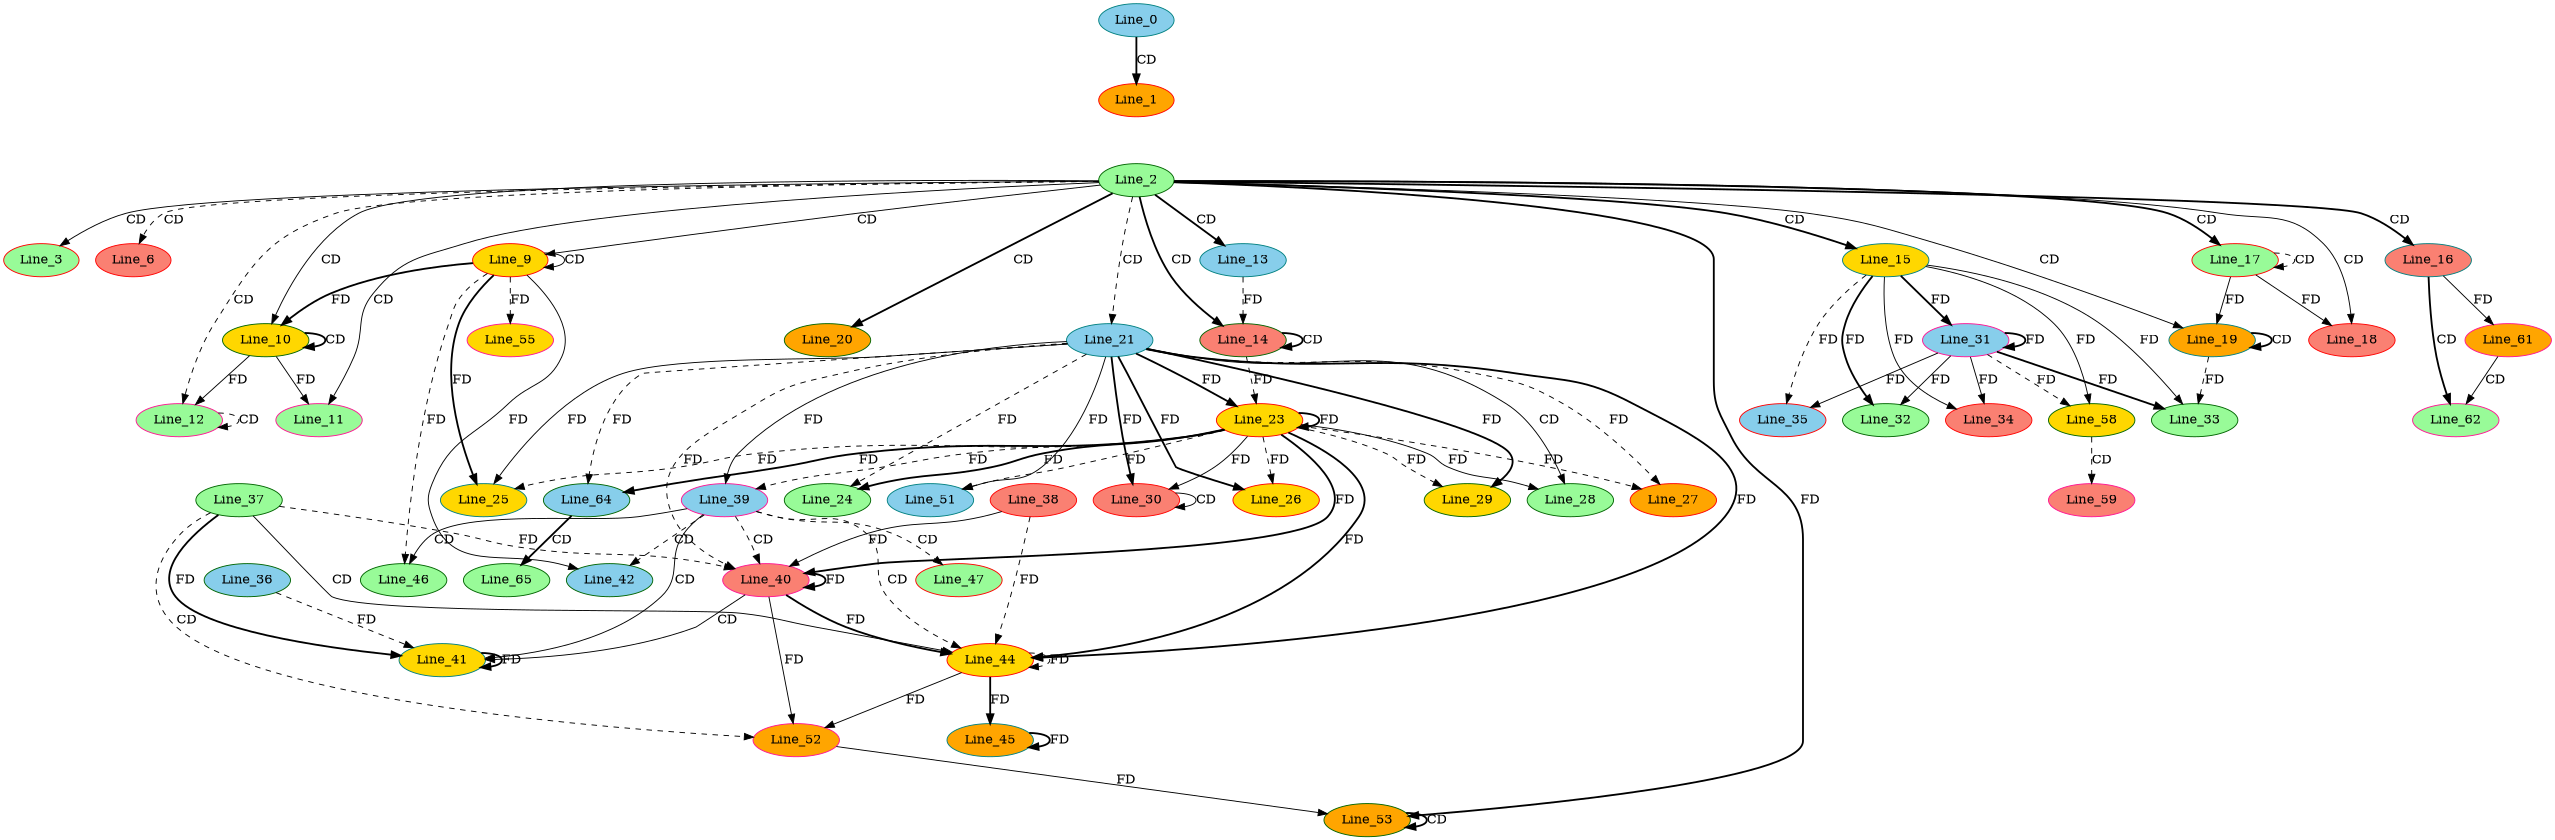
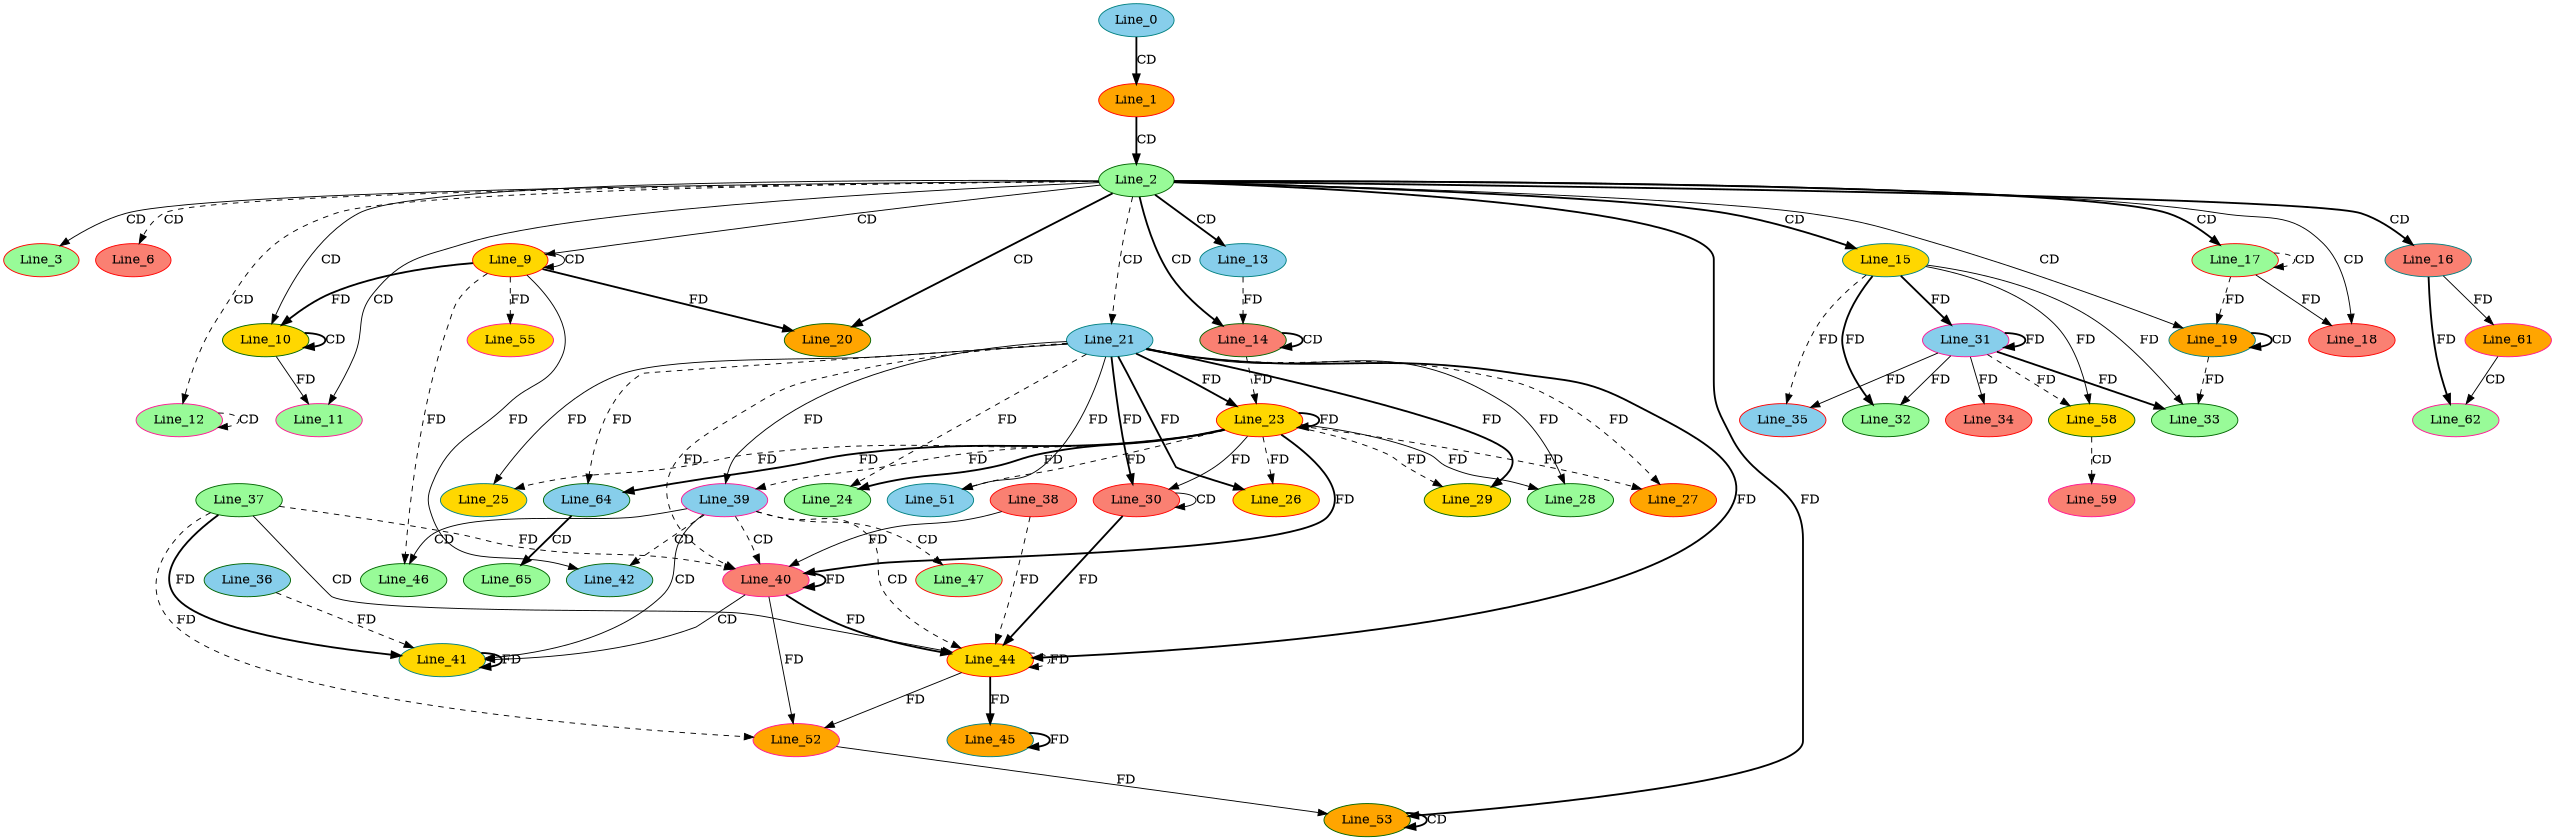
none -> (1136, 136)
(2225, 296) -> (2225, 296)
(2447, 340) -> (2447, 340)
(1893, 354) -> none
(451, 370) -> (663, 299)
(226, 377) -> none
(1549, 420) -> (1549, 420)
(1272, 592) -> (1067, 577)
(187, 620) -> (187, 620)
